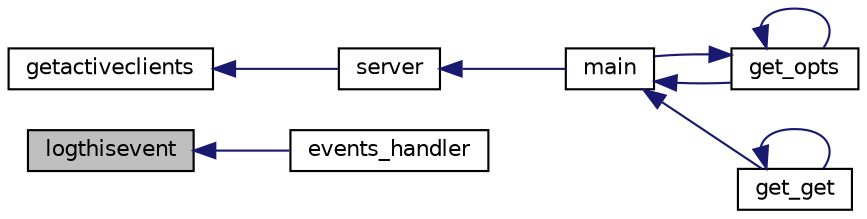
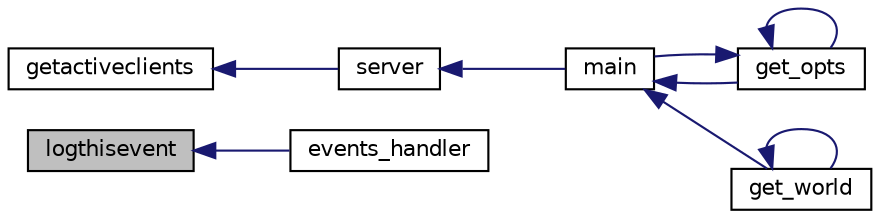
(795, 189) -> (801, 189)
